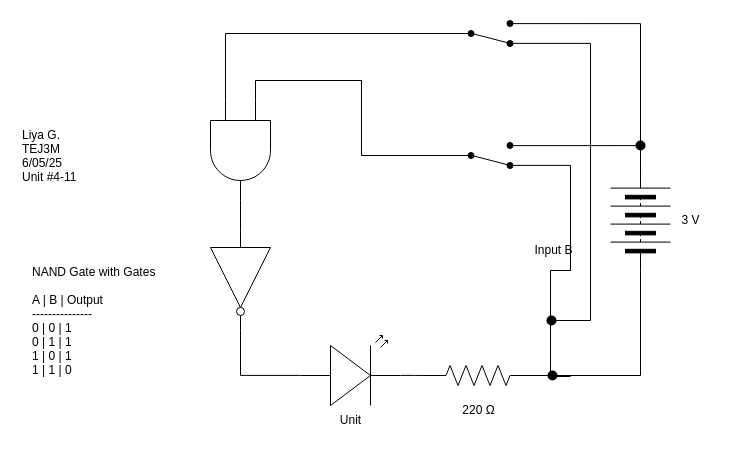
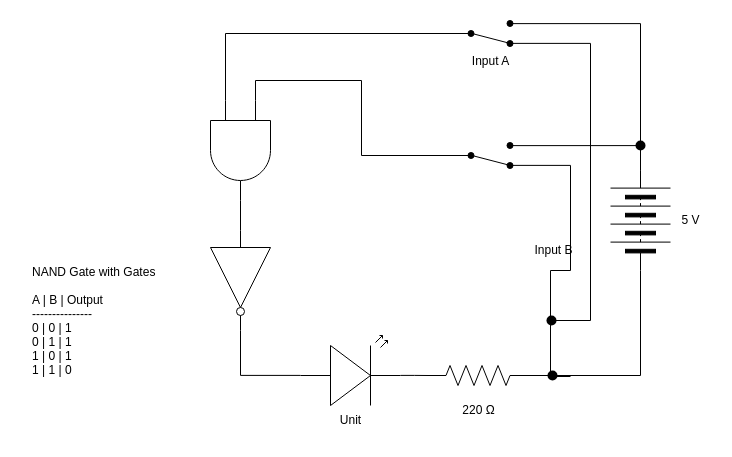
none -> (491, 62)
(61, 156) -> none
(691, 221) -> (691, 221)
